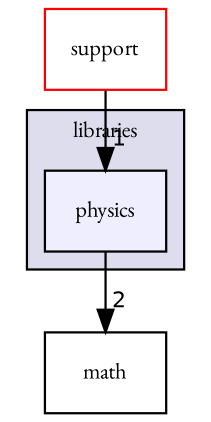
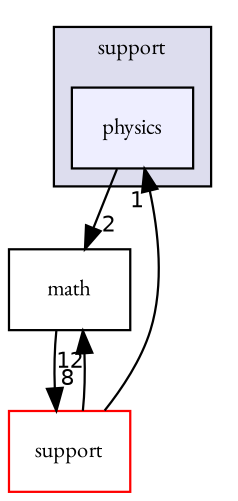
(106, 131) -> (133, 48)
none -> (55, 360)
none -> (85, 382)
